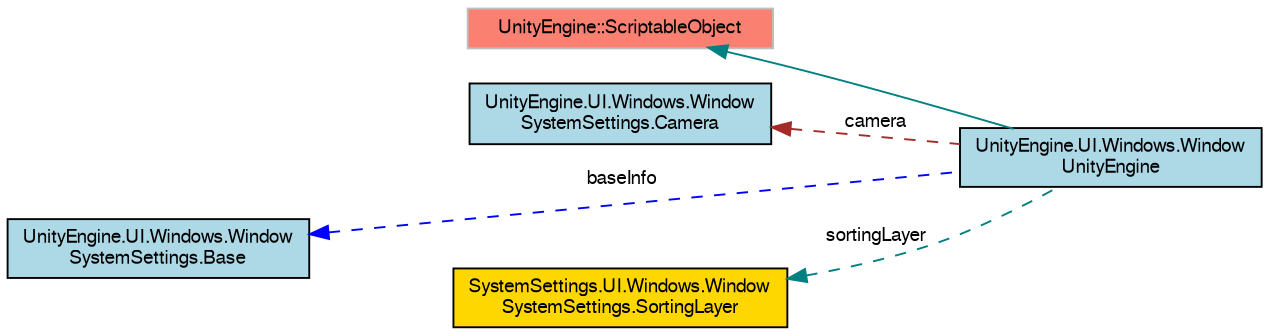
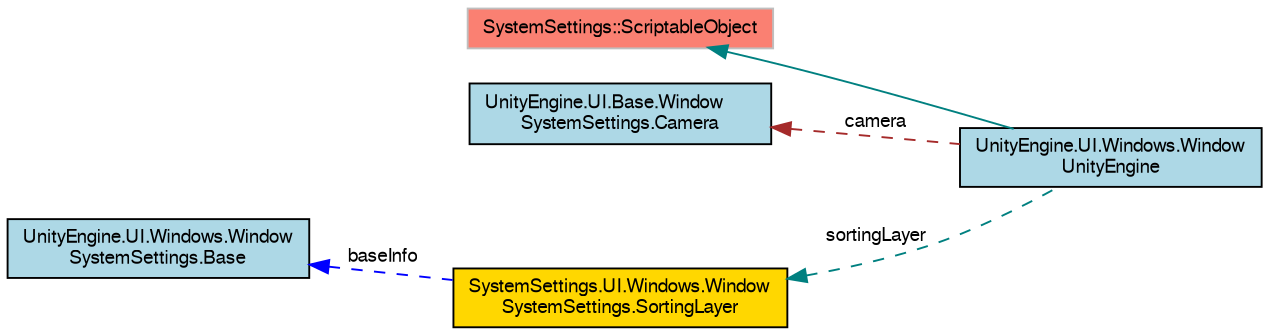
(620, 28) -> (620, 28)
(620, 114) -> (620, 114)
(644, 202) -> (391, 273)
